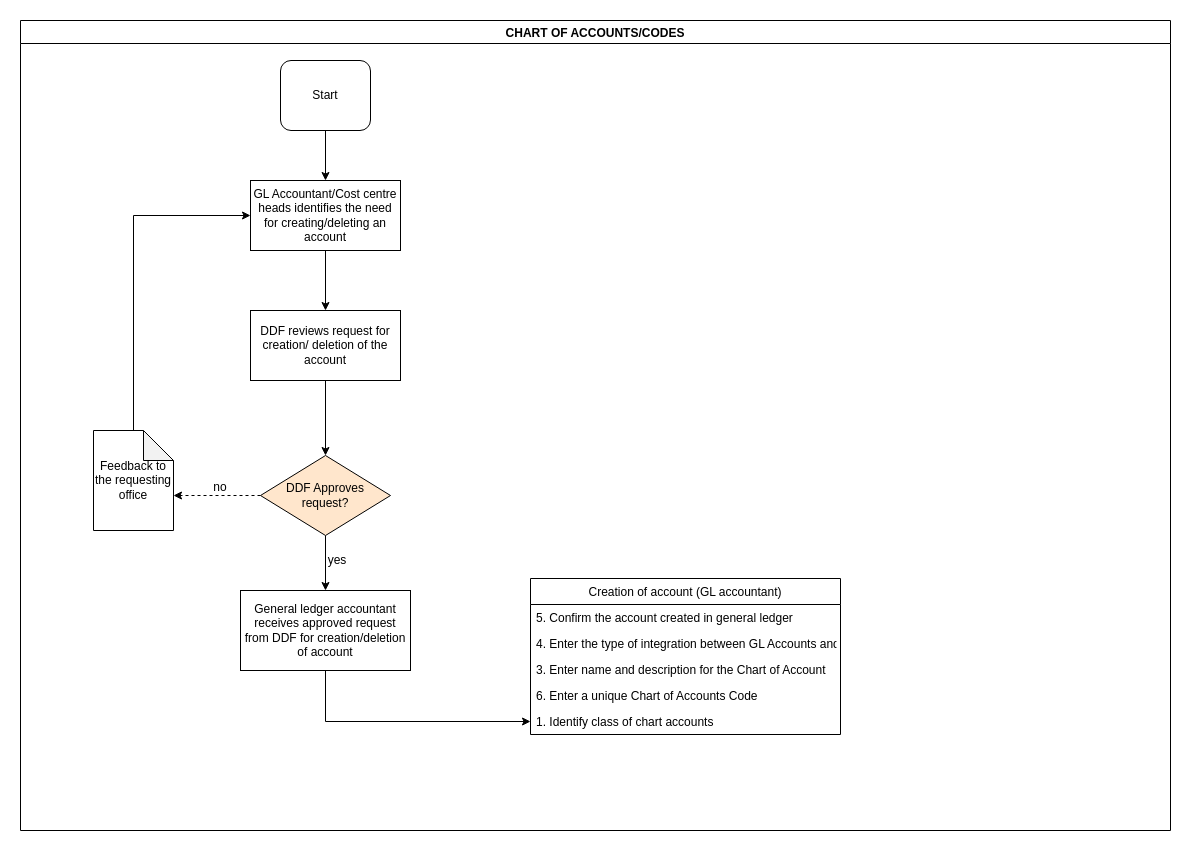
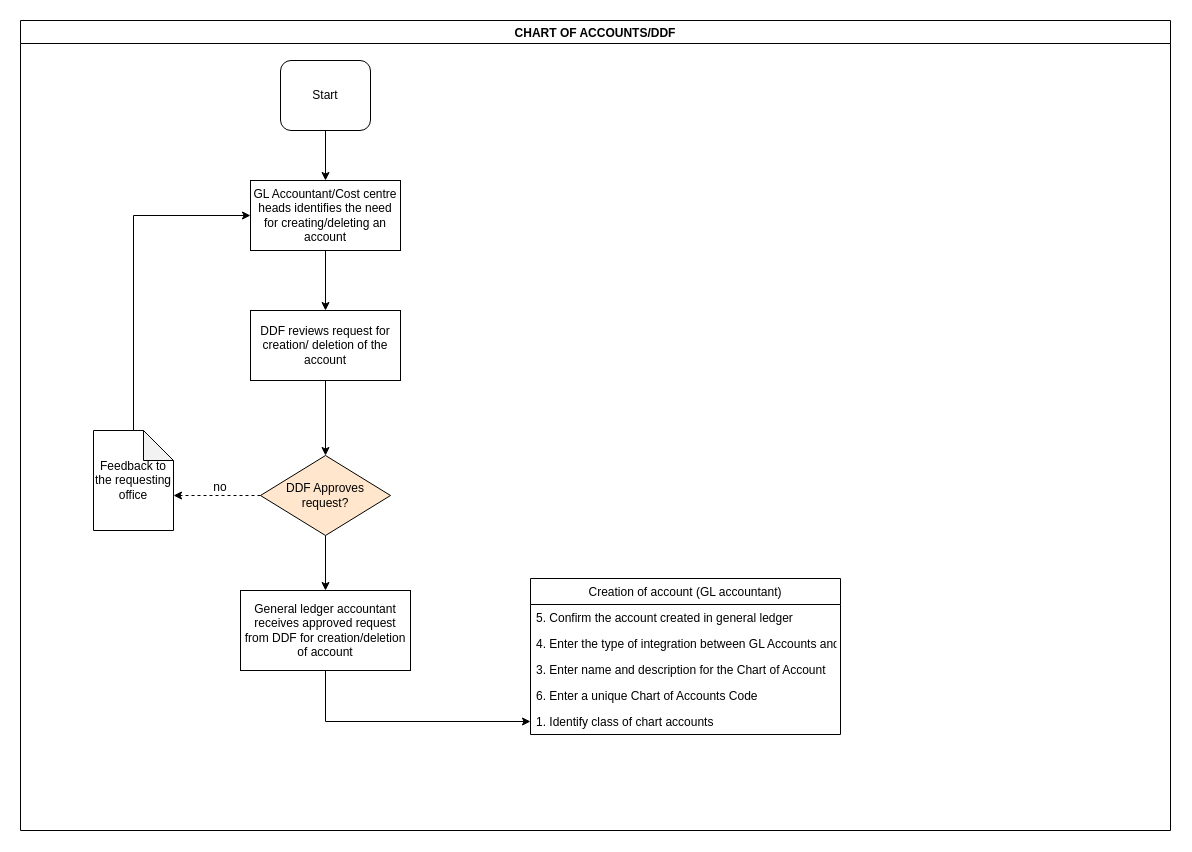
(595, 33) -> (595, 33)
(338, 561) -> none
